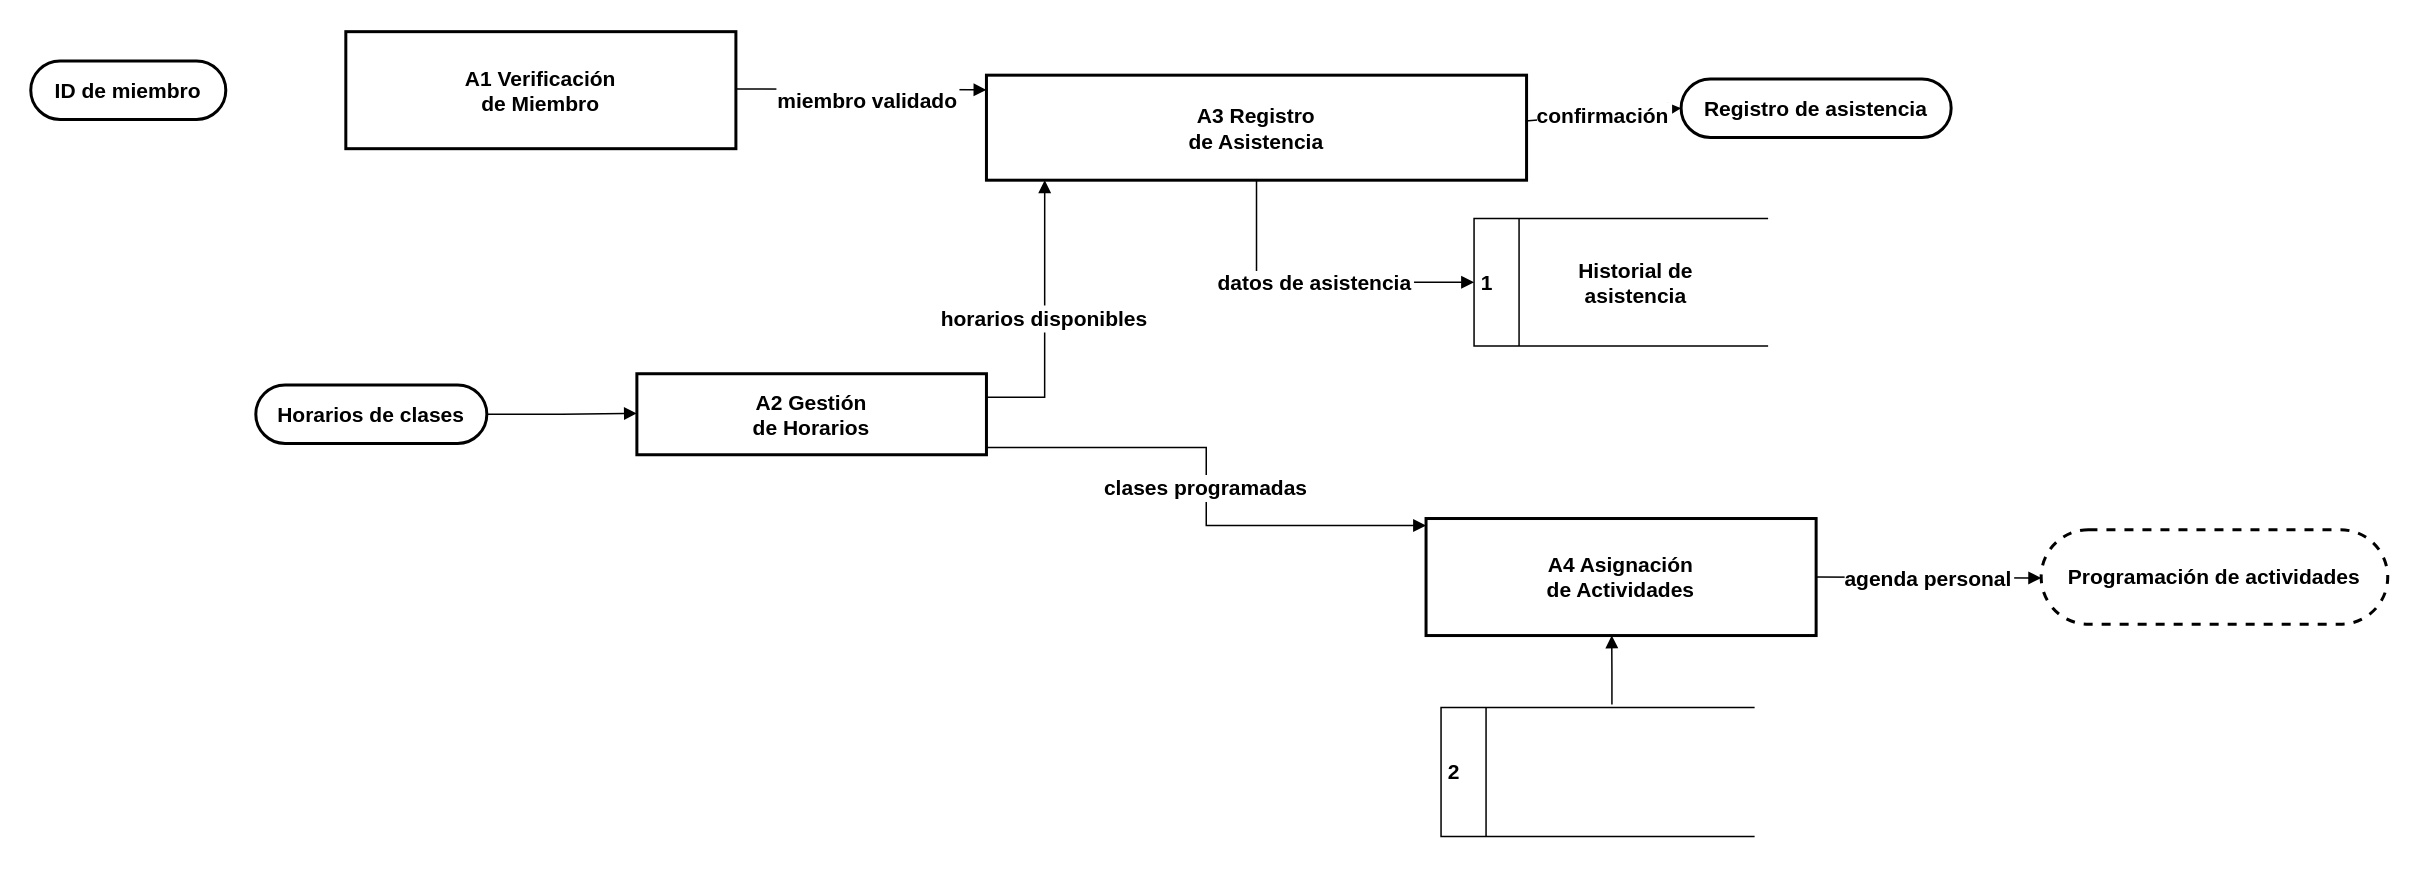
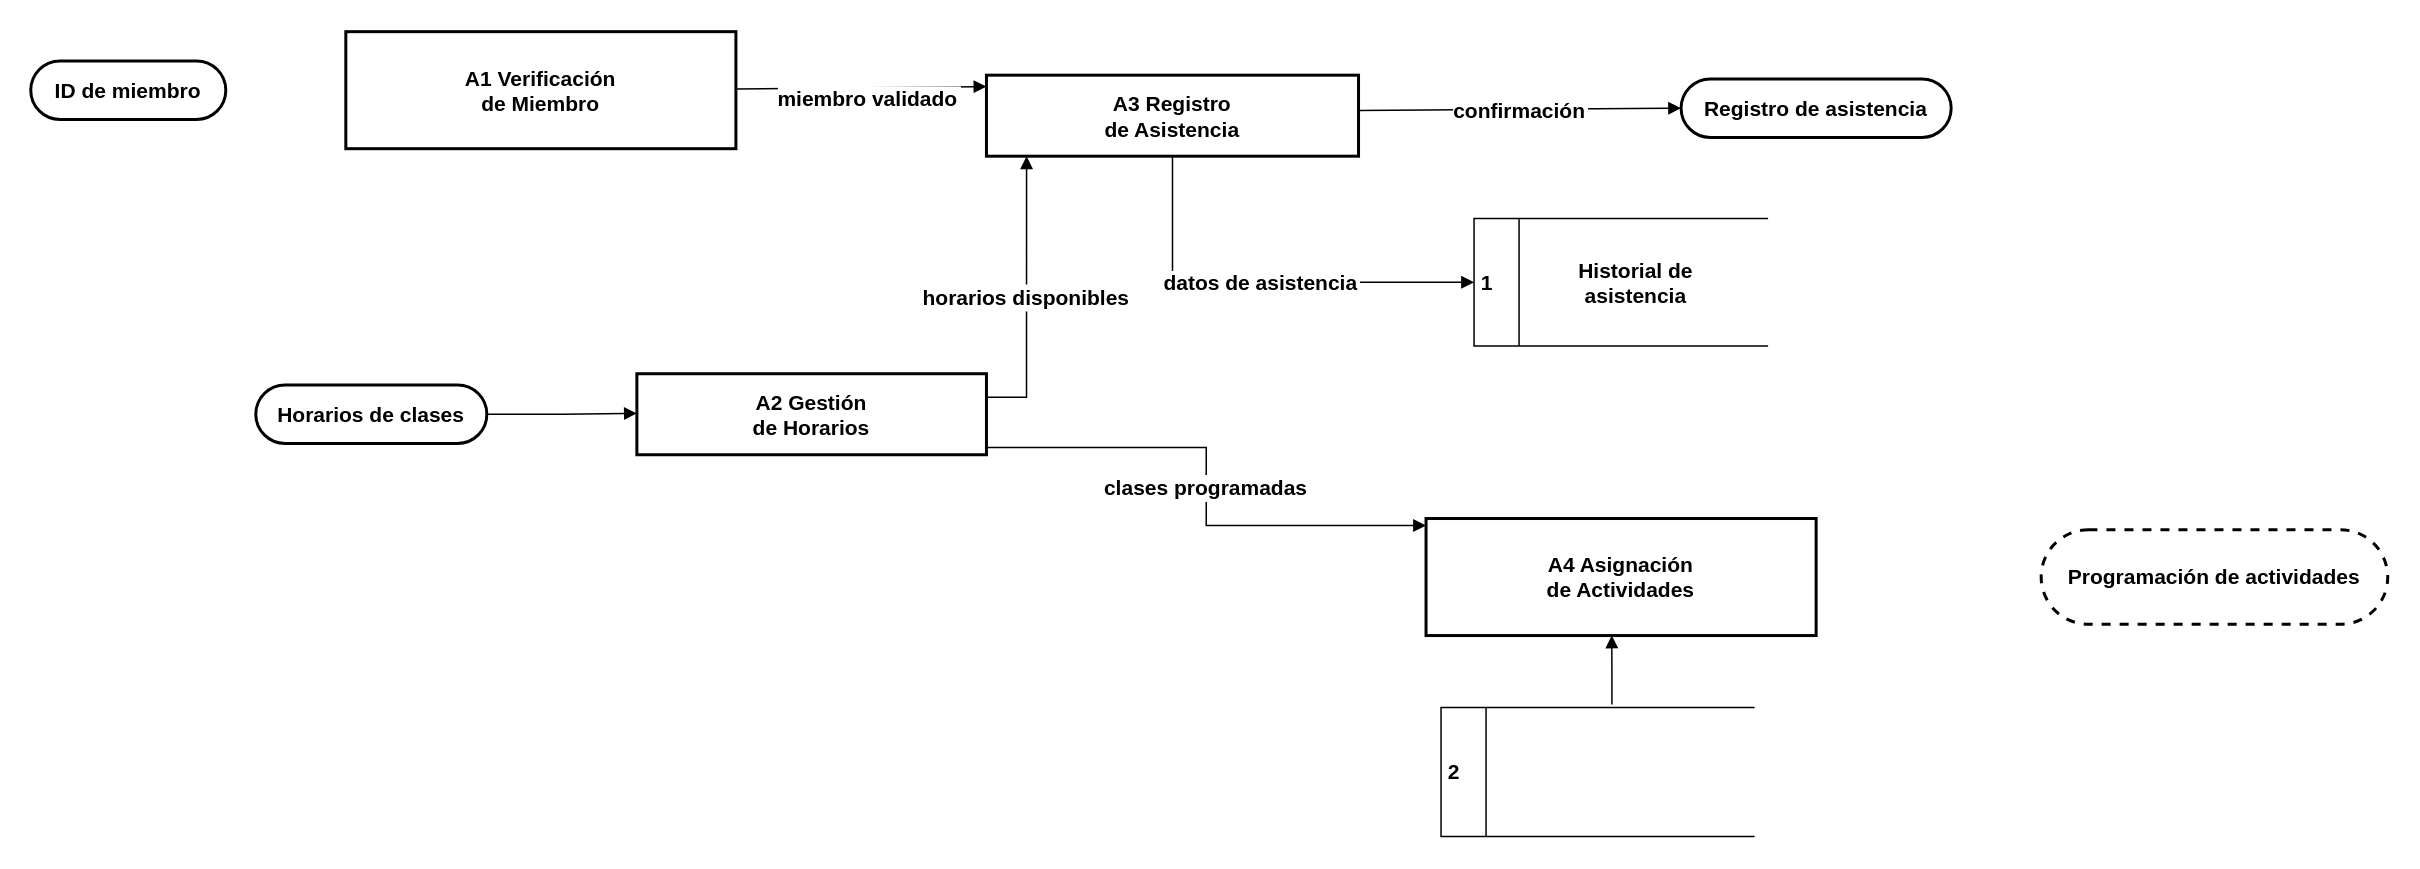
(1256, 128) -> (1172, 116)
(1923, 577) -> none
